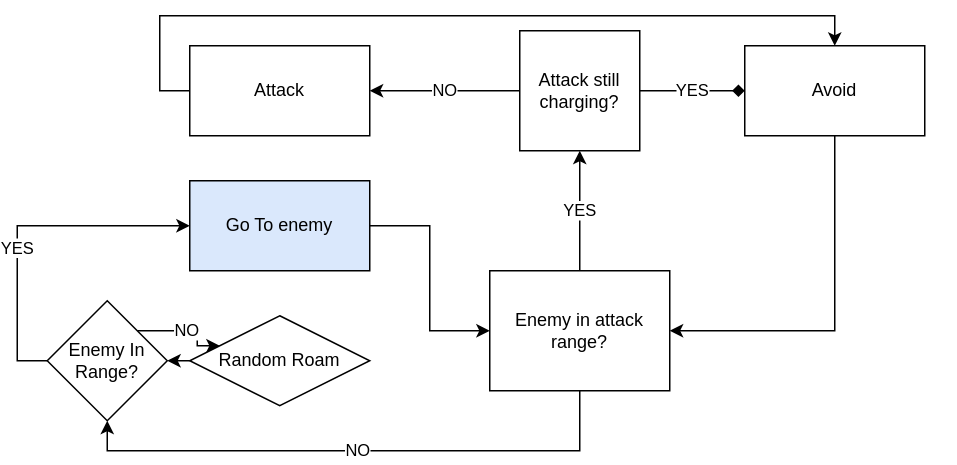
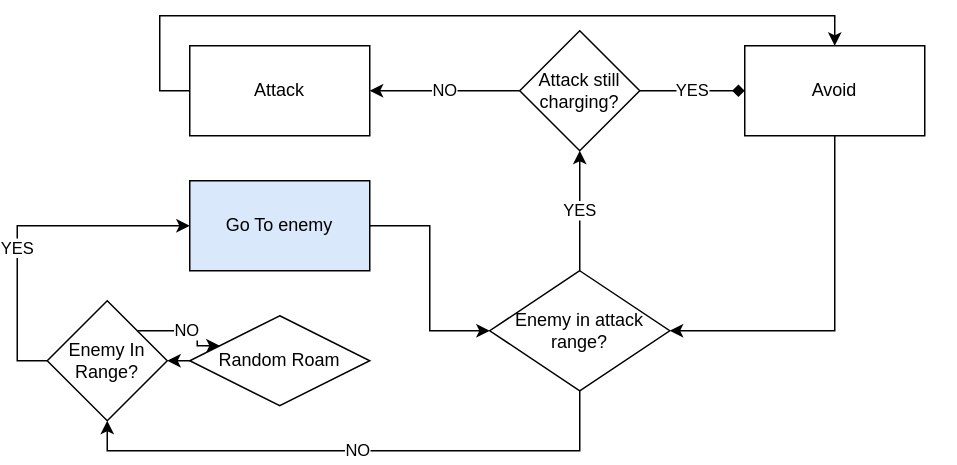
(580, 91) -> (580, 91)
(580, 331) -> (580, 331)
